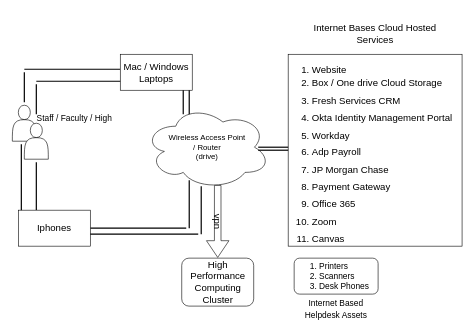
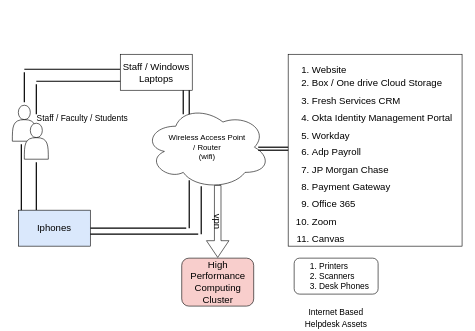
(375, 33) -> none
(156, 72) -> (156, 72)
(82, 118) -> (92, 118)
(207, 147) -> (207, 147)
(54, 228) -> (54, 228)
(218, 282) -> (218, 282)
(336, 309) -> (336, 318)
